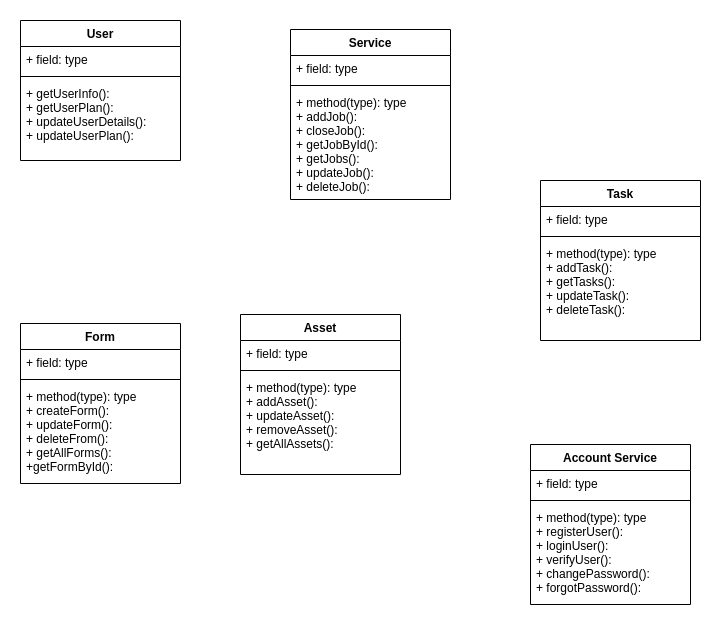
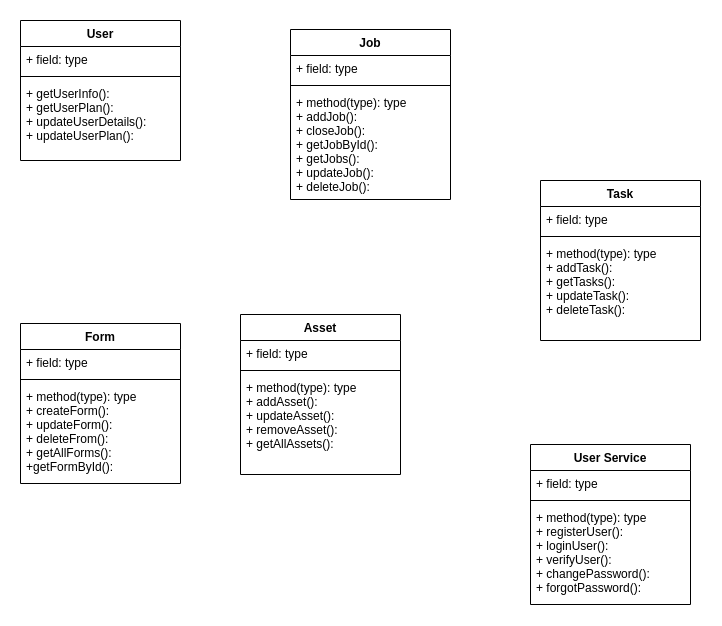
(370, 43) -> (370, 43)
(610, 458) -> (610, 458)
